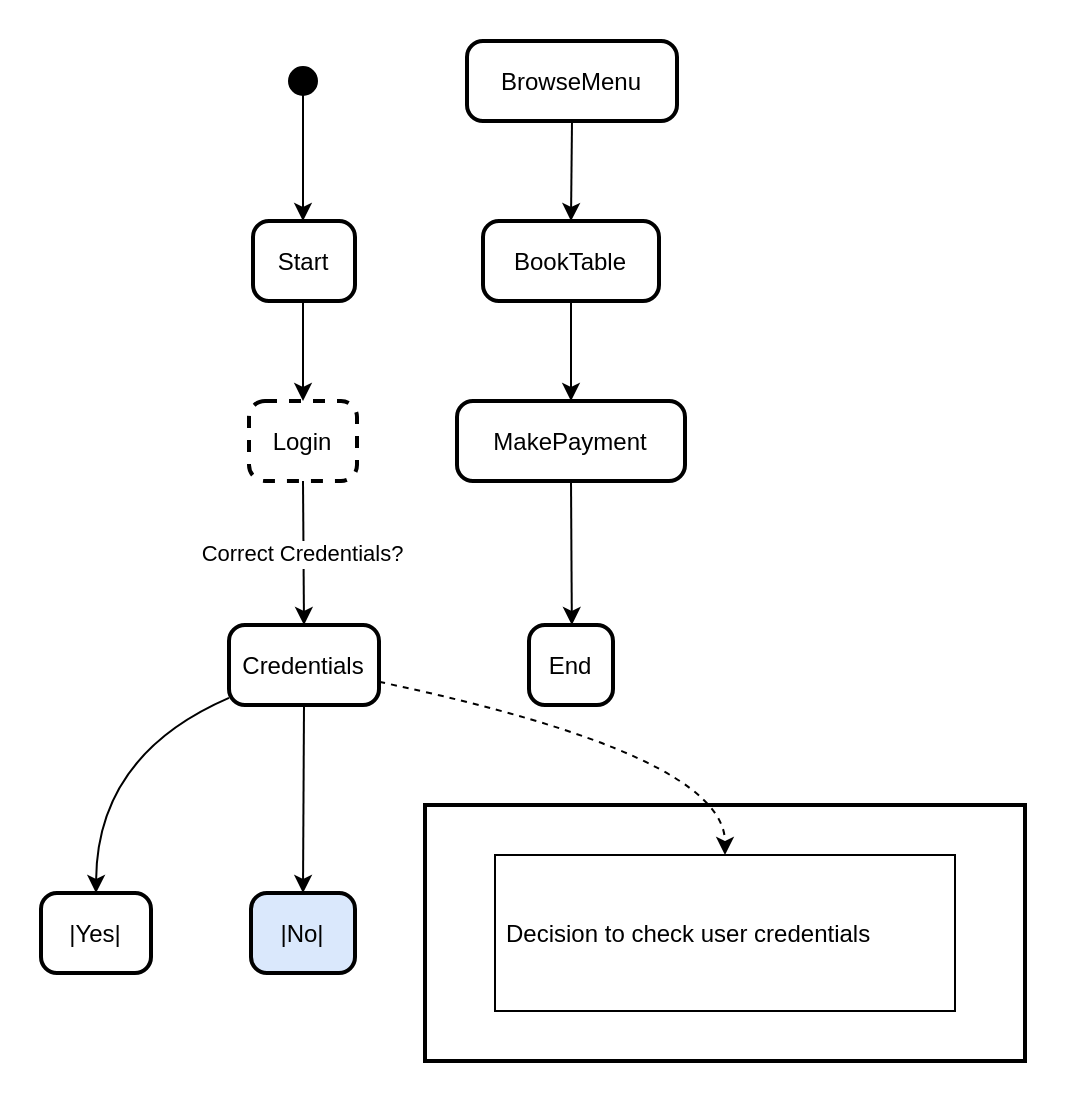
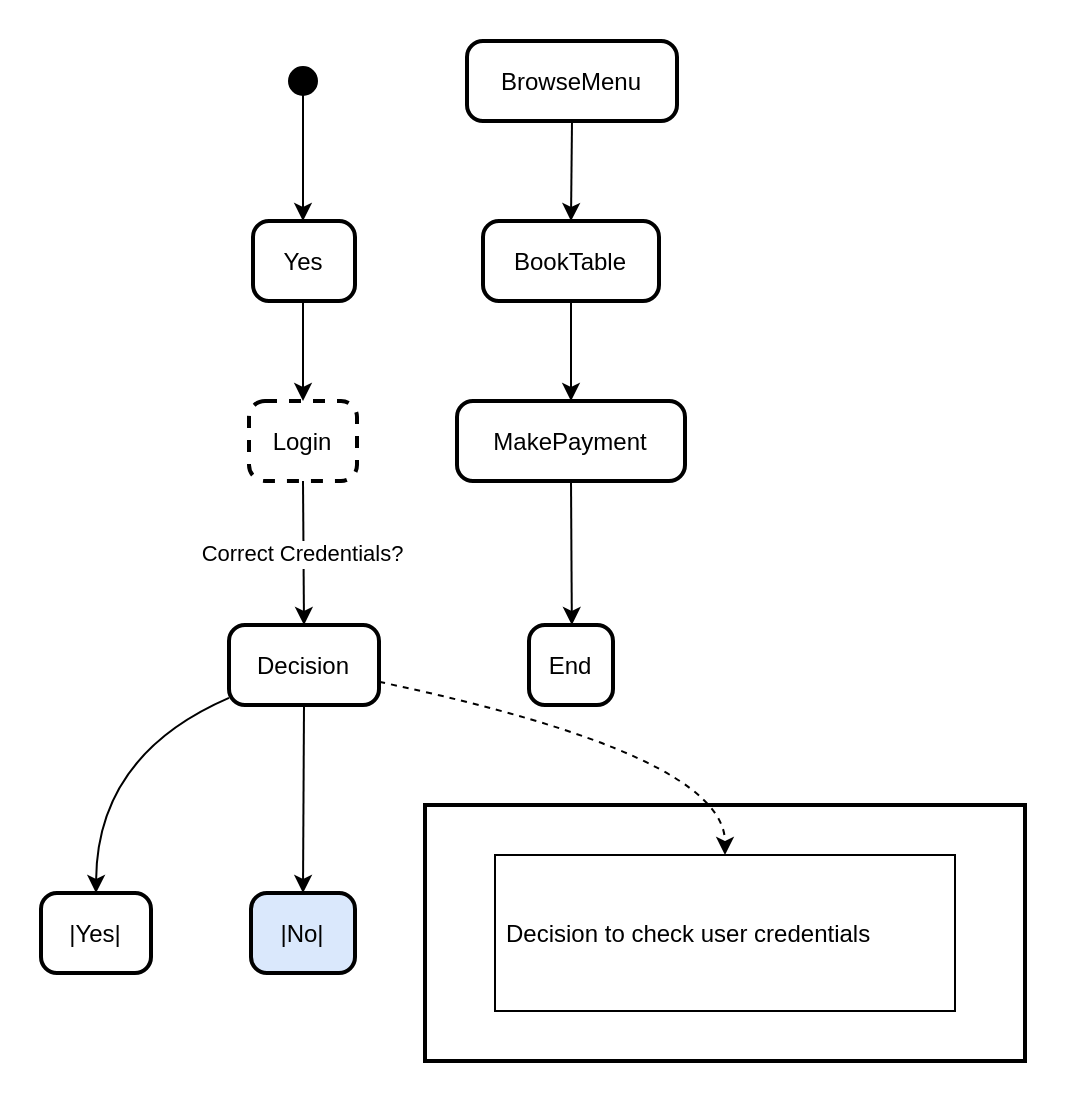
(303, 262) -> (303, 262)
(303, 666) -> (303, 666)
